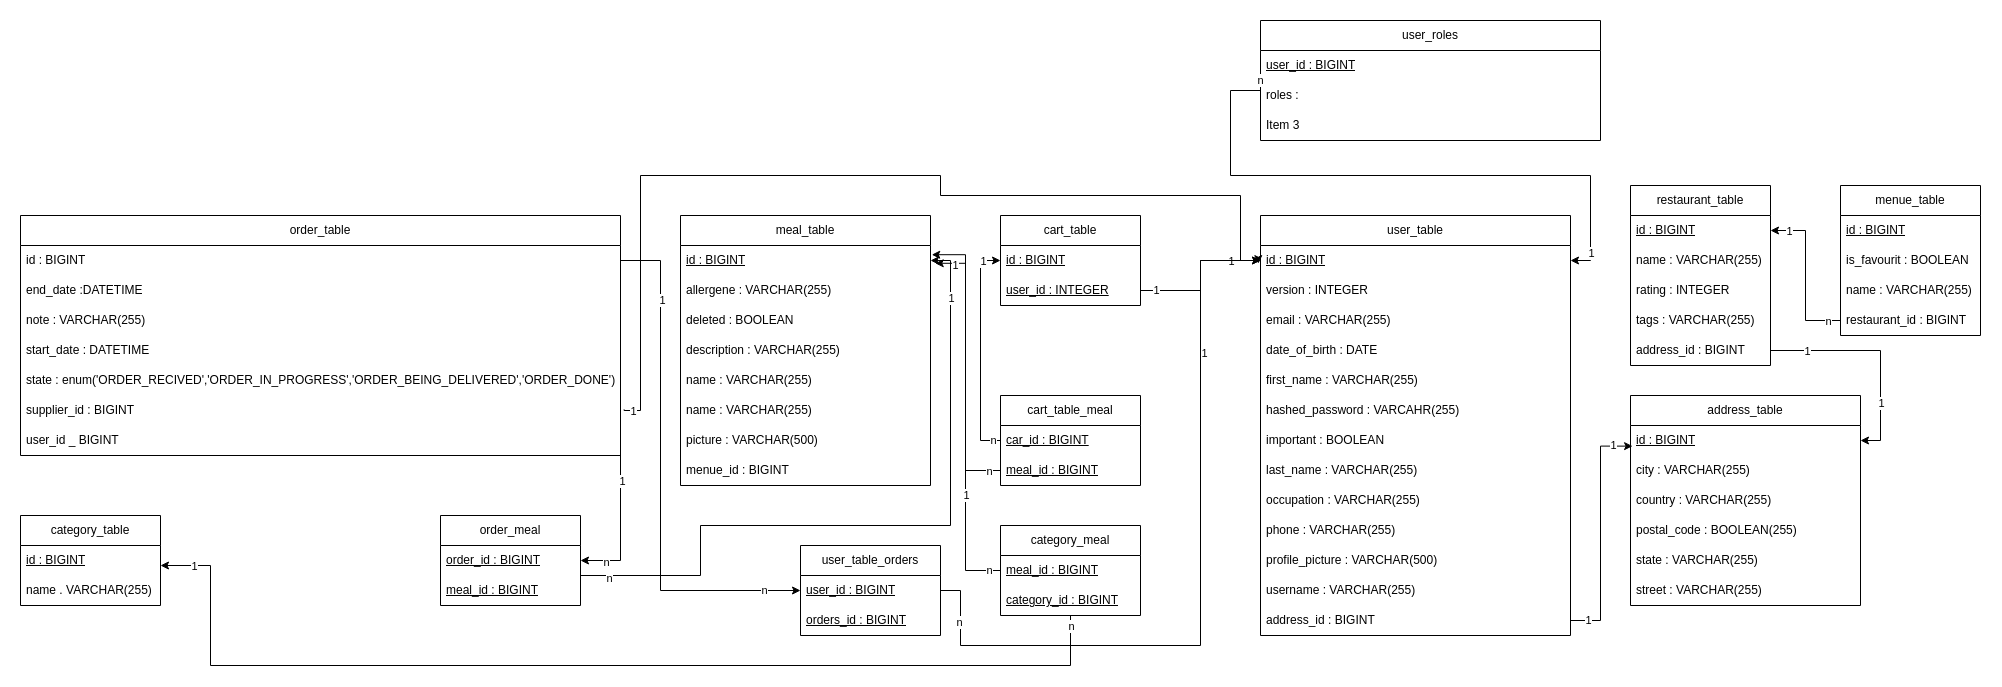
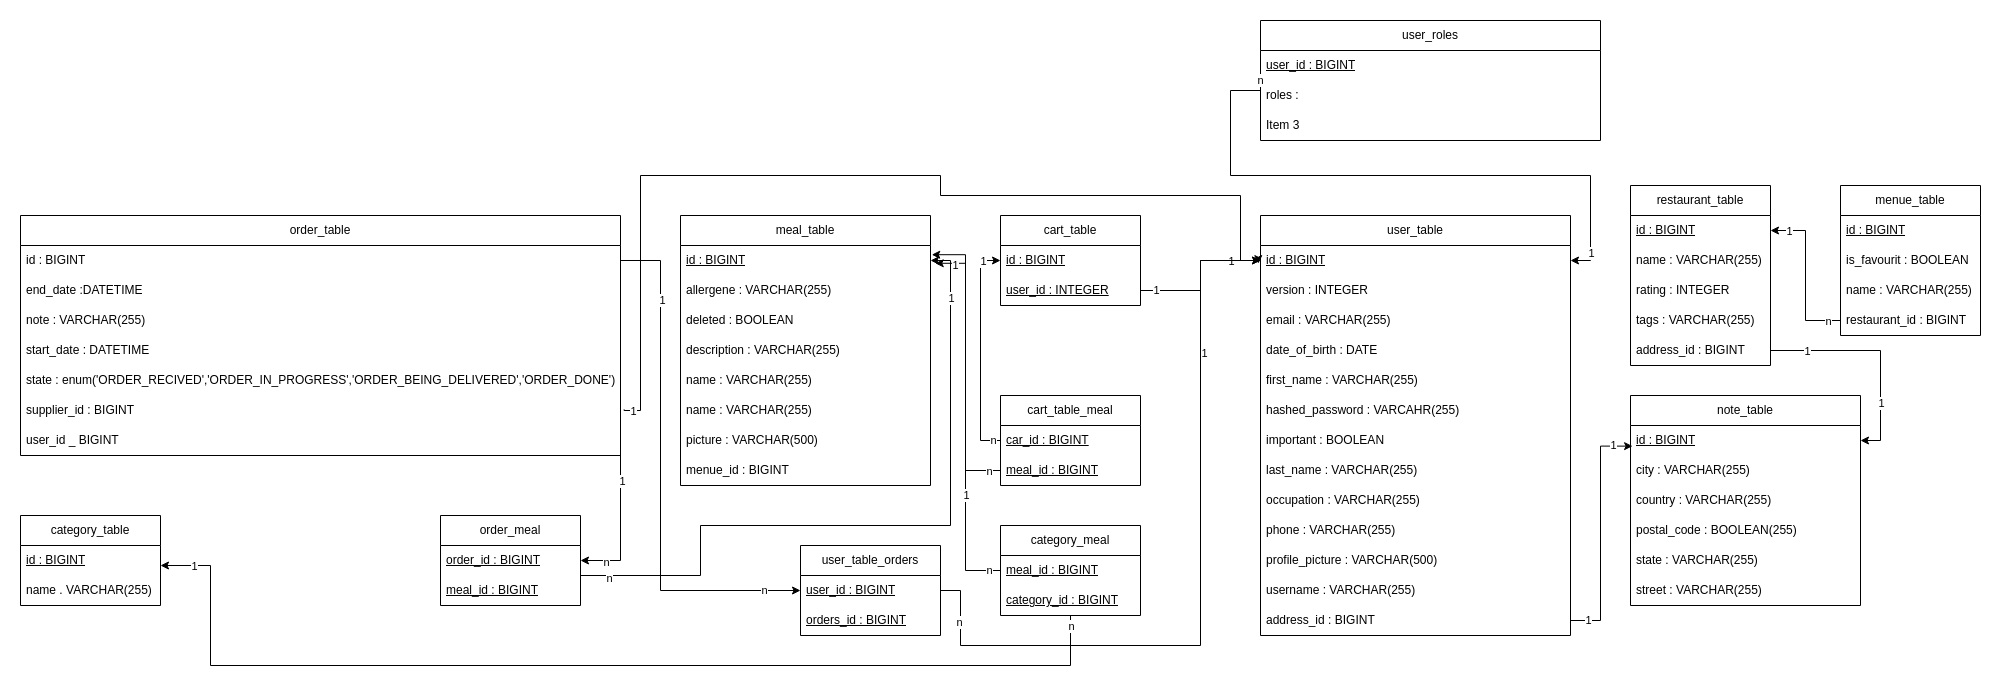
(1746, 411) -> (1746, 411)
